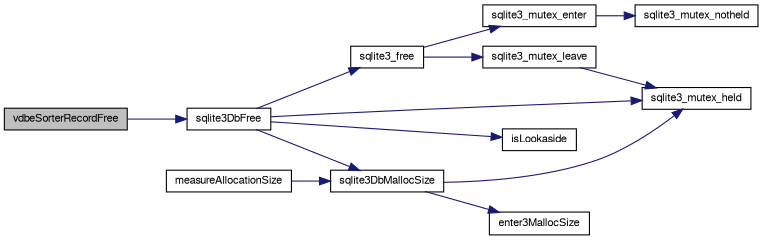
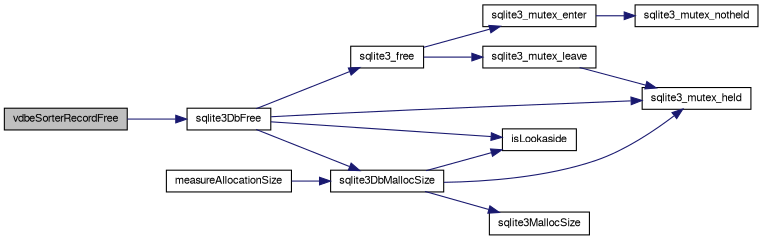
none -> (459, 162)
(539, 223) -> (539, 223)
